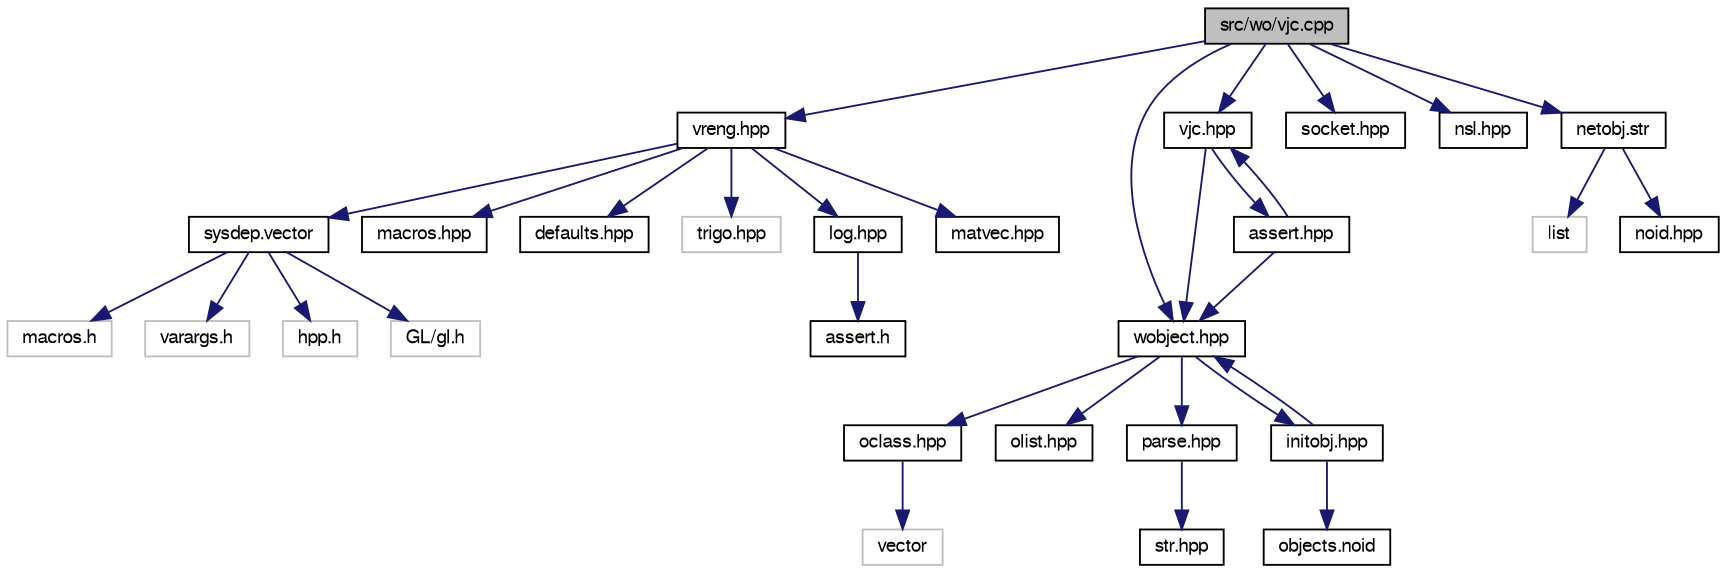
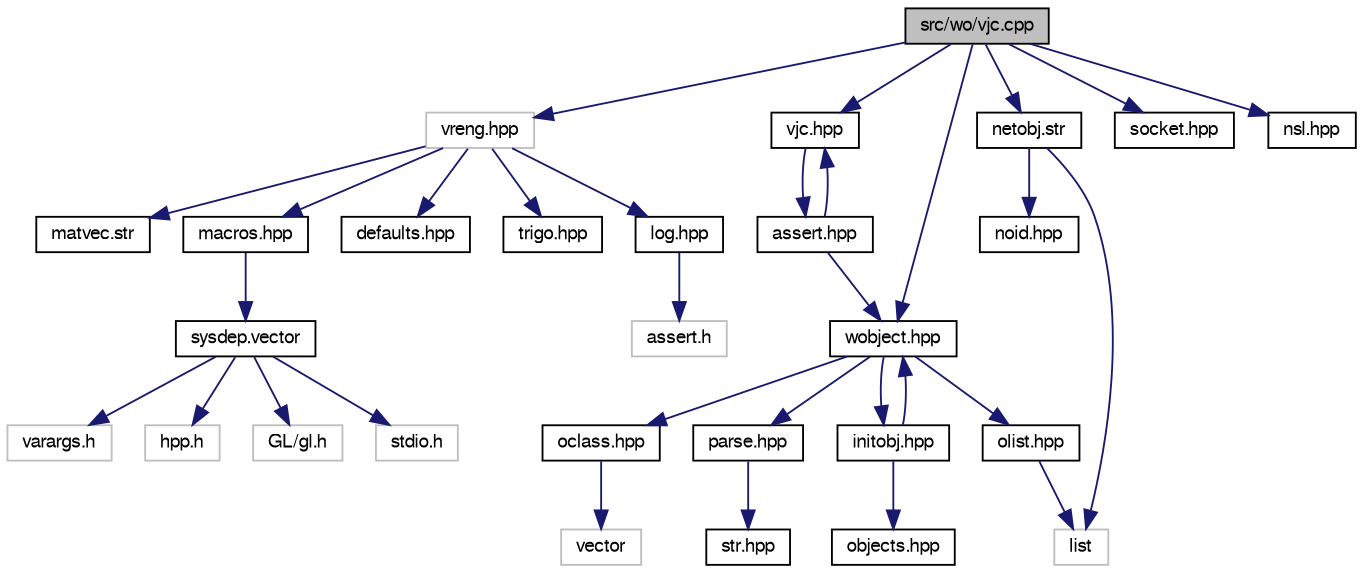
(731, 130) -> (480, 130)
(512, 179) -> (246, 277)
(1196, 225) -> none
(731, 234) -> (553, 234)
(998, 234) -> (93, 234)
(60, 339) -> (417, 443)
(858, 339) -> (679, 339)
none -> (1052, 487)
(1327, 547) -> (893, 547)
